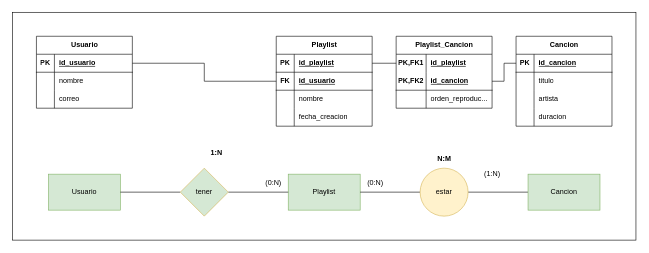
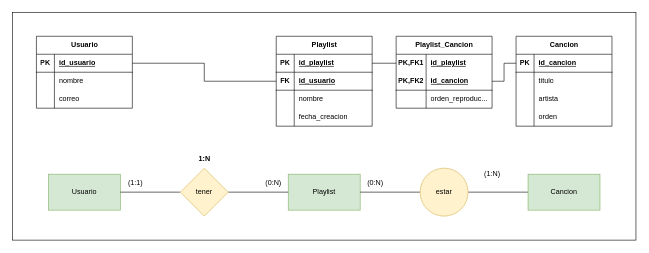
(554, 117) -> (549, 117)
(216, 153) -> (204, 159)
(444, 159) -> none
none -> (135, 183)
(204, 192) -> (204, 192)
